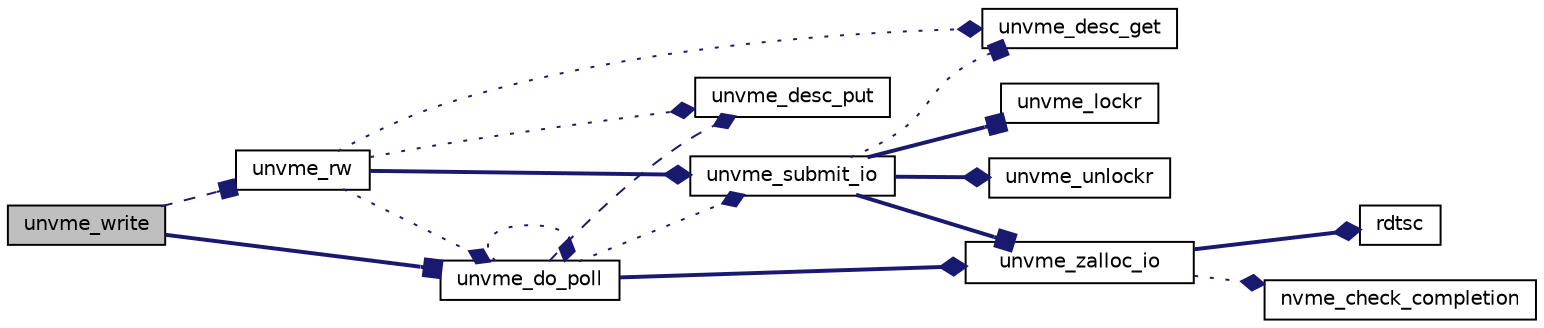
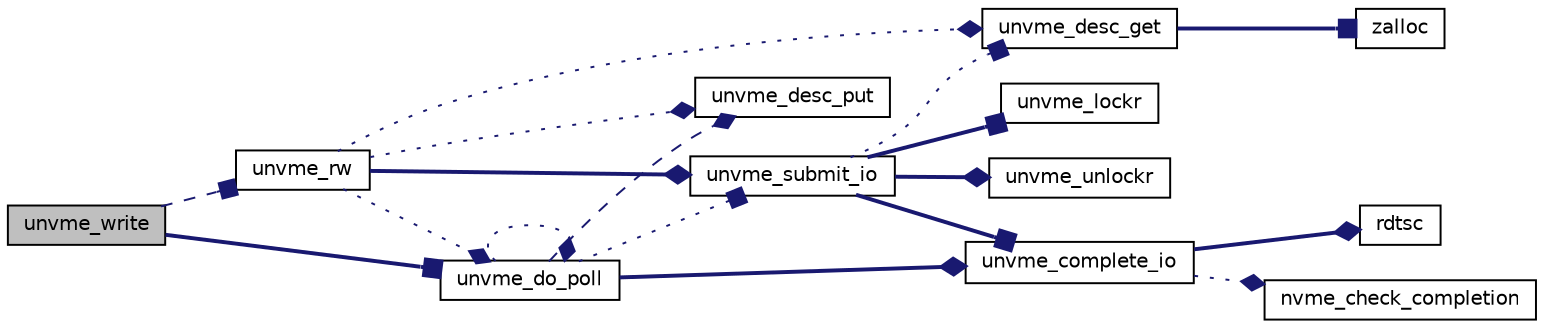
none -> (1400, 29)
(650, 233) -> (650, 233)
(1080, 263) -> (1080, 263)
